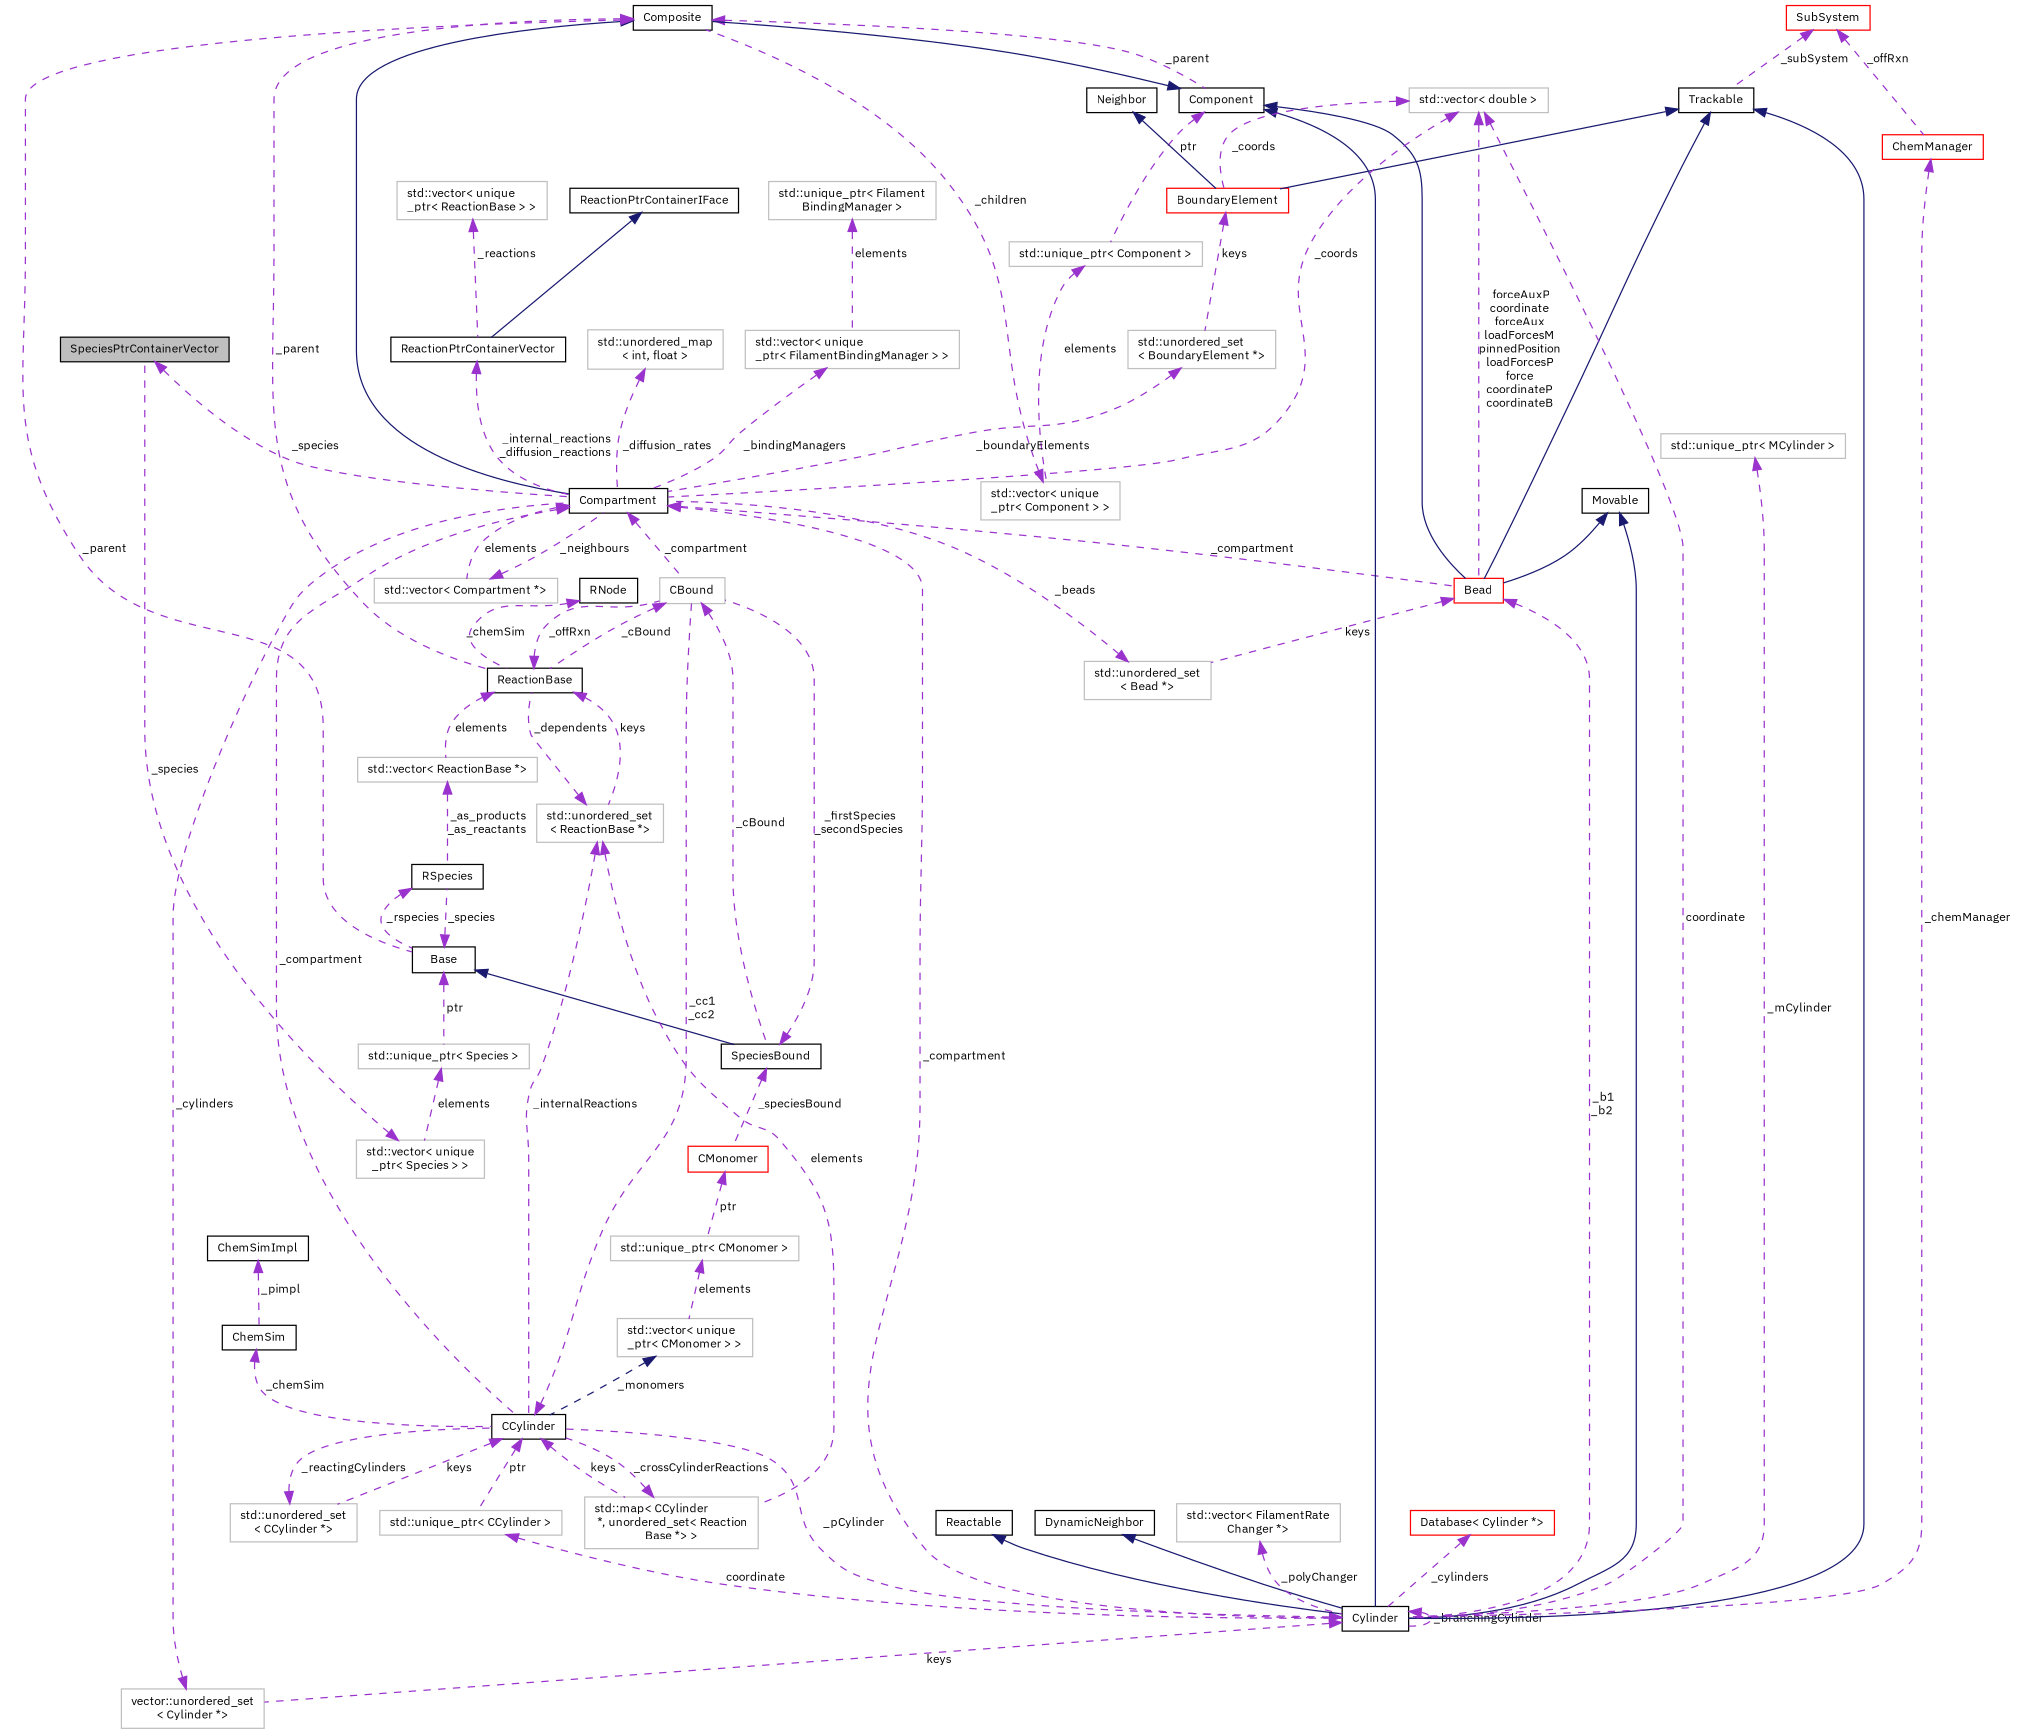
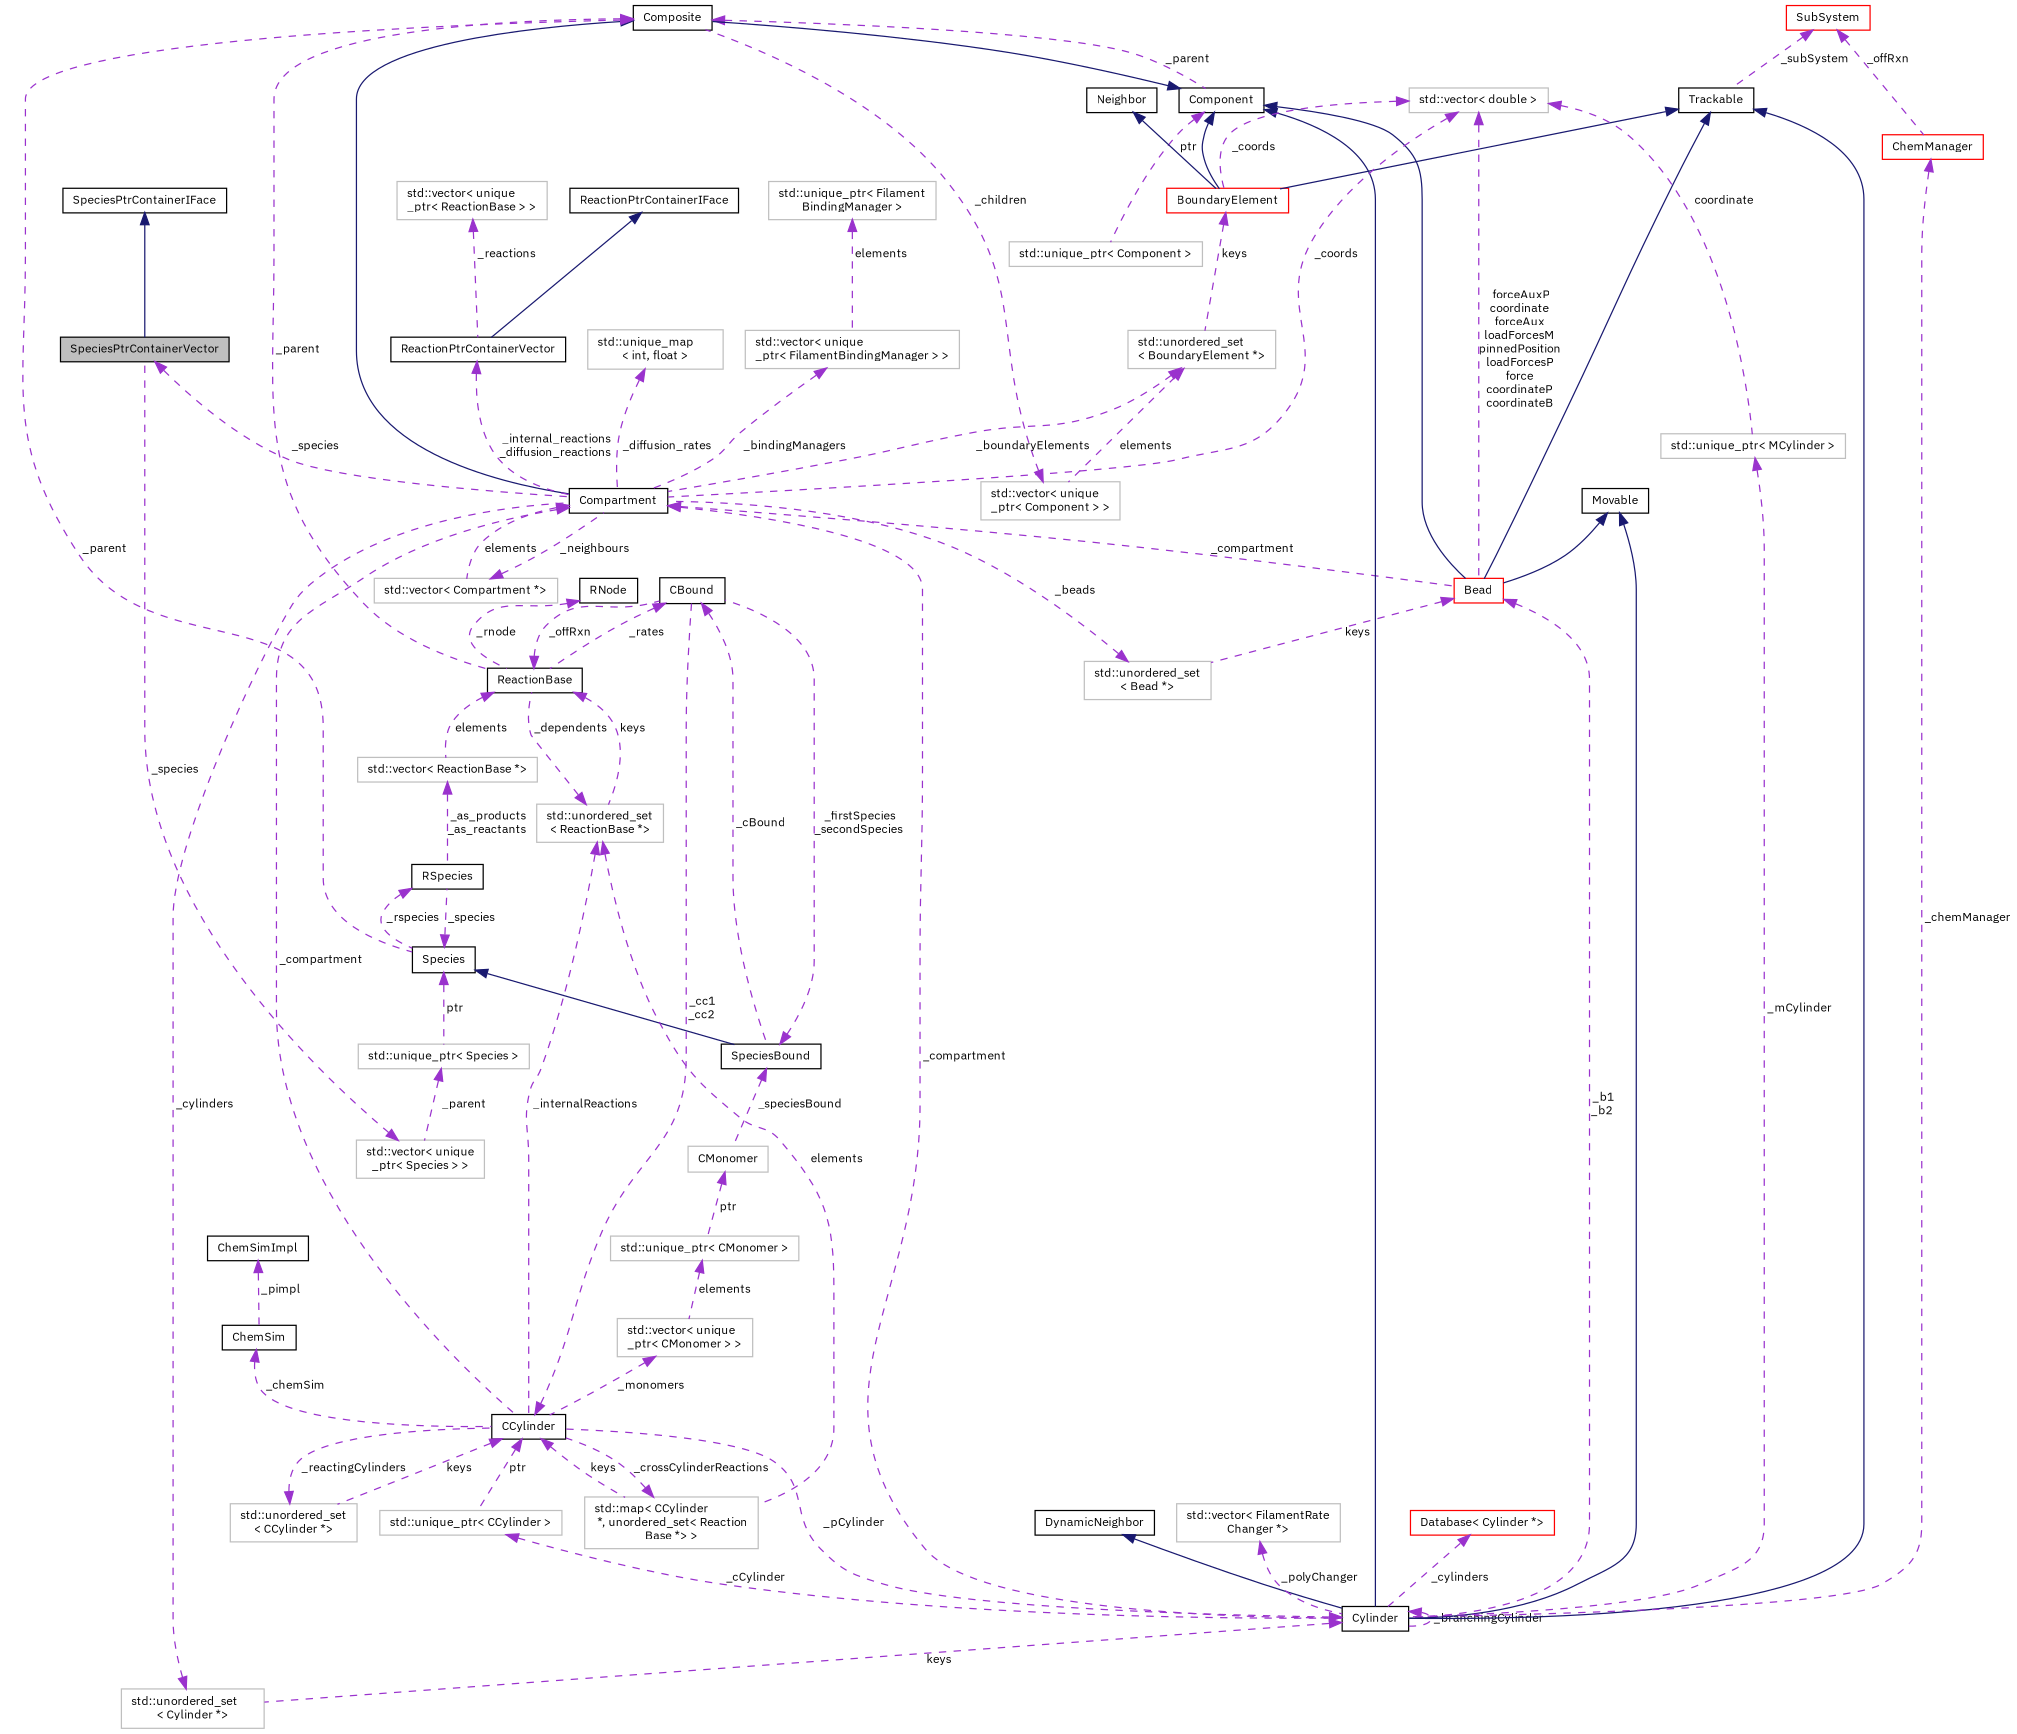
none -> (1204, 157)
none -> (145, 201)
(655, 349) -> (655, 349)
(1040, 374) -> (1122, 430)
(659, 550) -> none
(692, 591) -> (692, 591)
(495, 633) -> (495, 633)
(645, 633) -> (645, 633)
(1683, 952) -> (1702, 239)
(444, 960) -> (444, 960)
(463, 1104) -> (463, 1104)
(728, 1159) -> (728, 1159)
(598, 1390) -> (598, 1390)
(974, 1523) -> none
(755, 1578) -> (755, 1578)
(193, 1709) -> (193, 1709)
